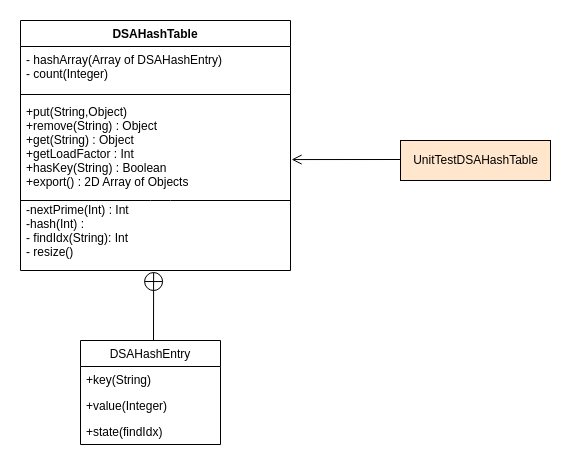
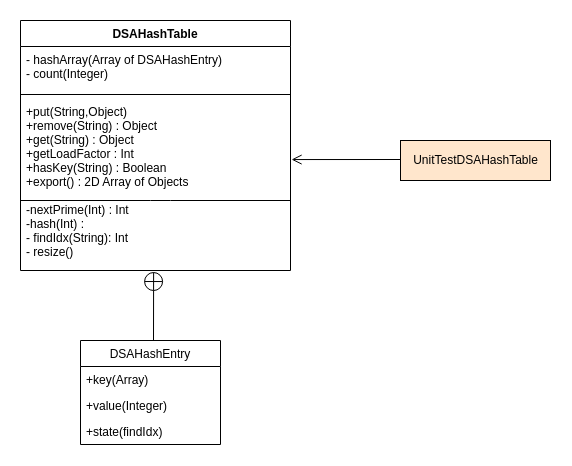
(125, 380) -> (123, 380)
